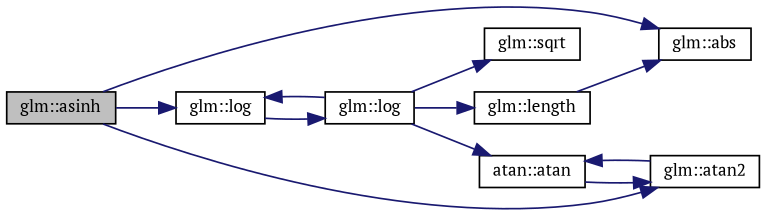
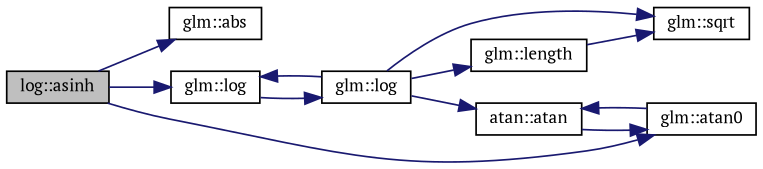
(611, 79) -> (612, 40)
(61, 108) -> (58, 87)
(705, 172) -> (702, 119)
